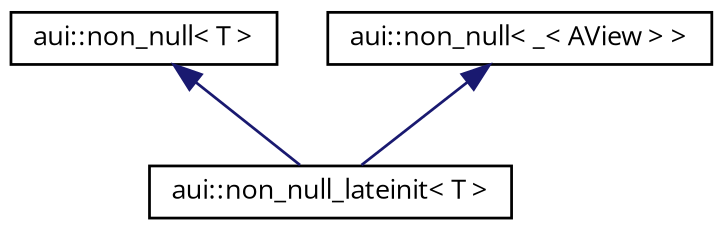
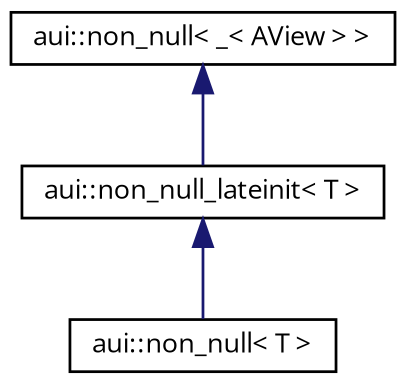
(248, 124) -> (203, 283)
